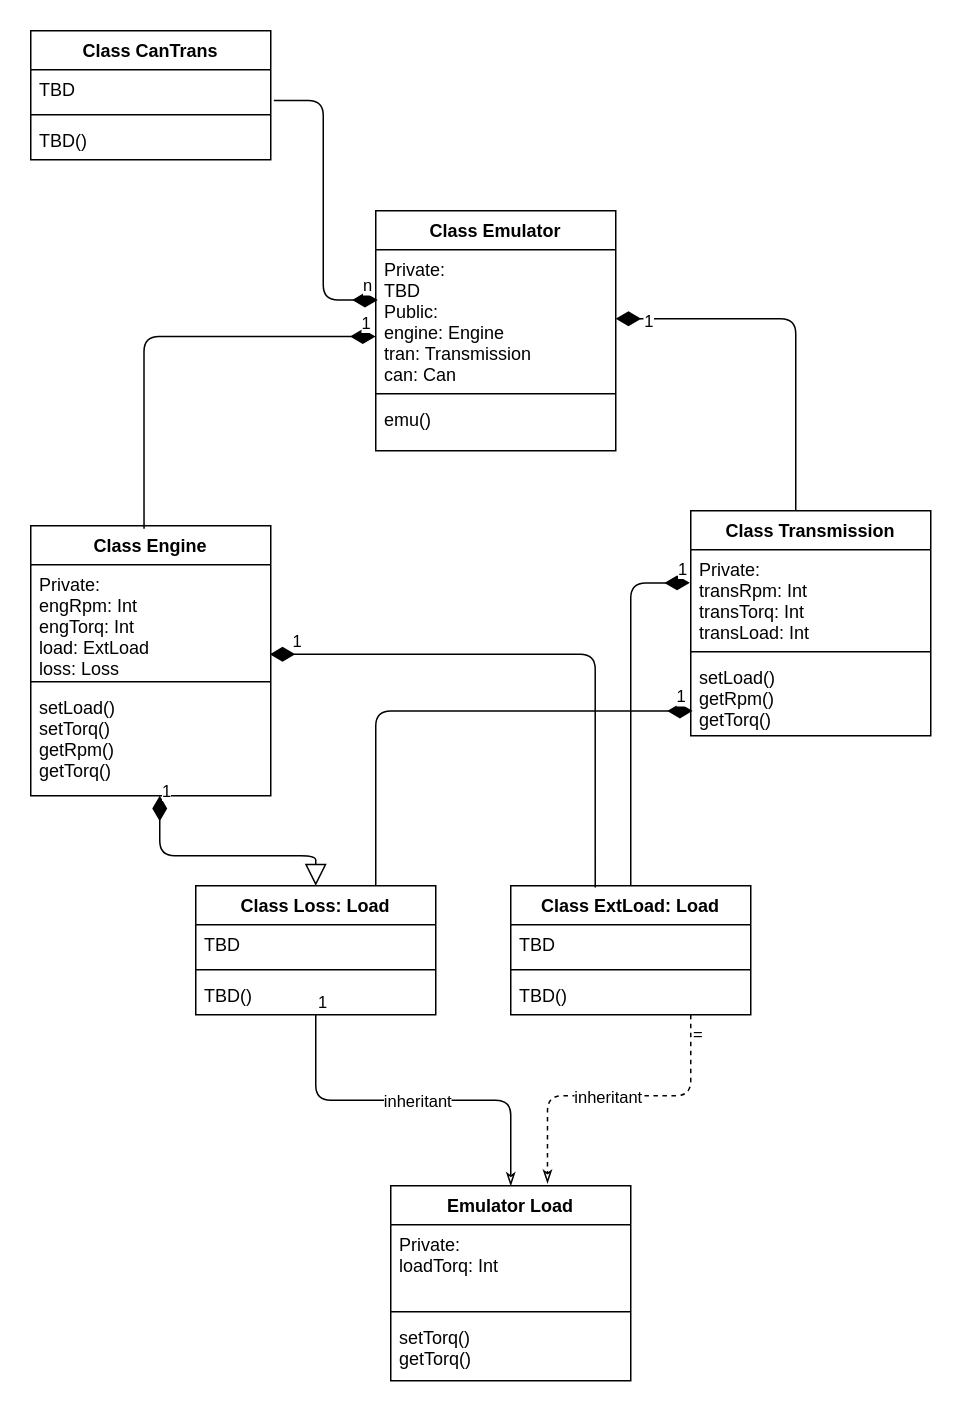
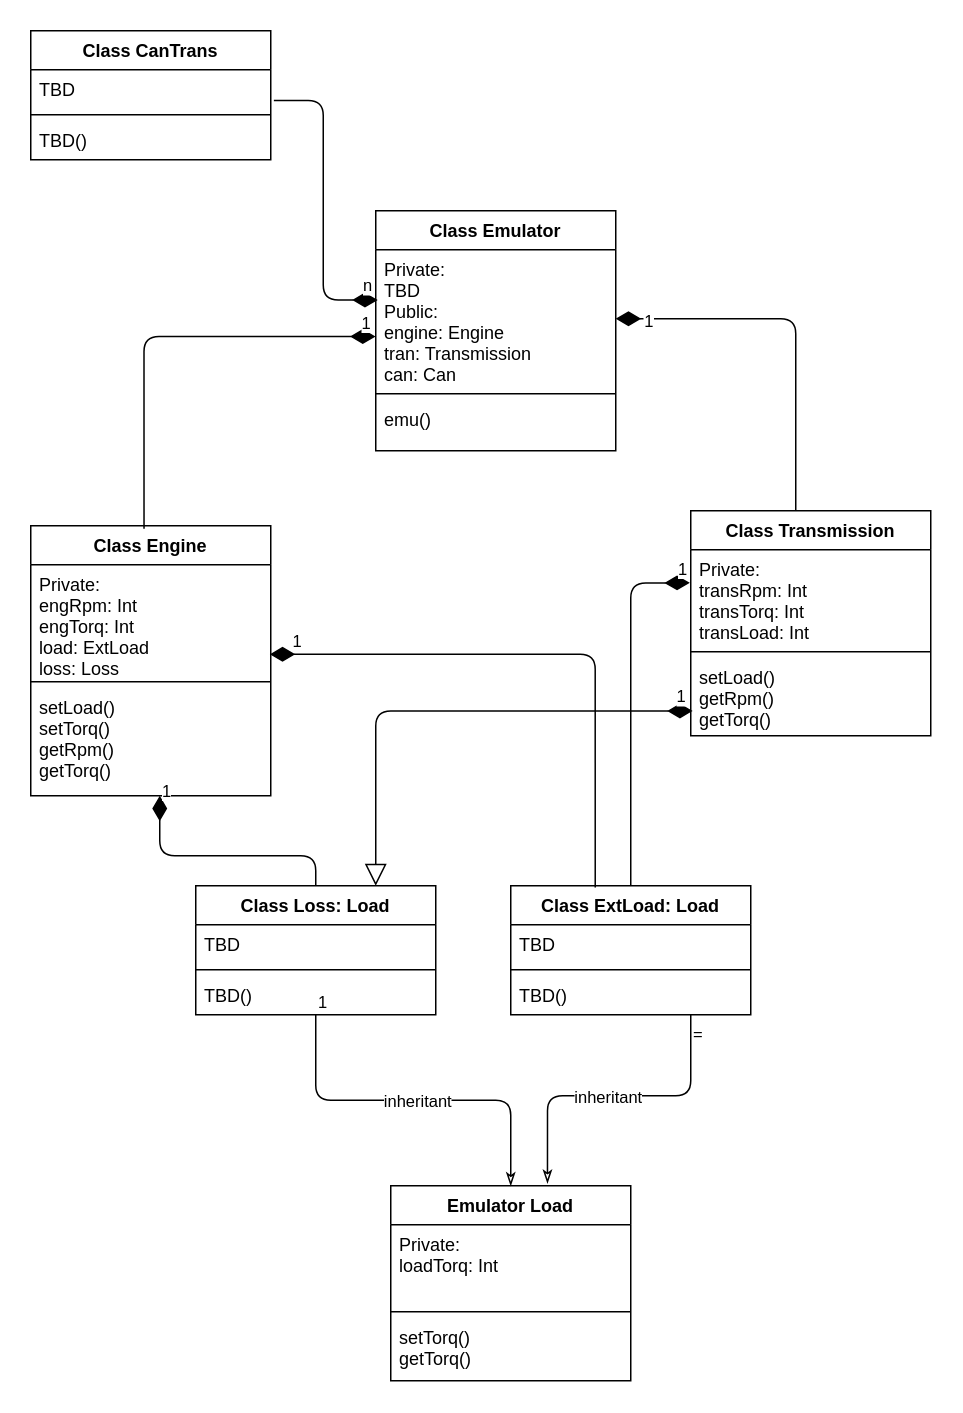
(313, 857) -> (315, 867)
(376, 873) -> (376, 863)
(691, 1077) -> (691, 1077)
